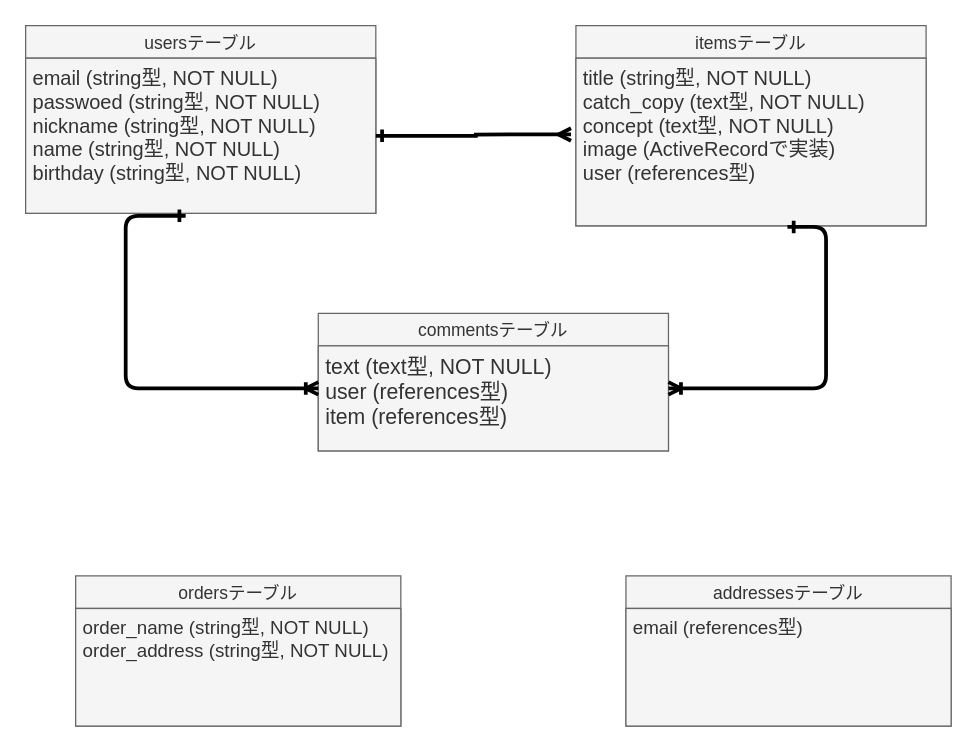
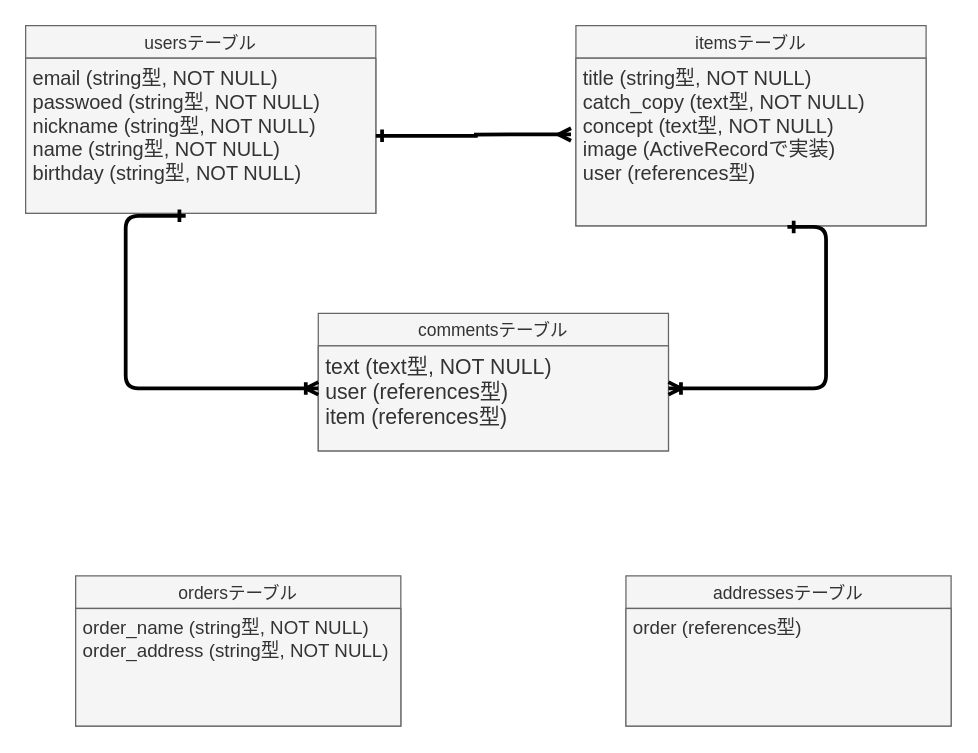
(729, 628) -> (734, 628)
